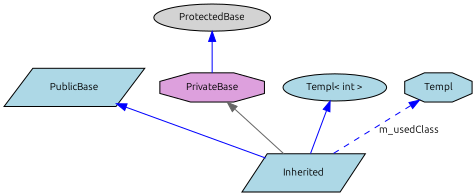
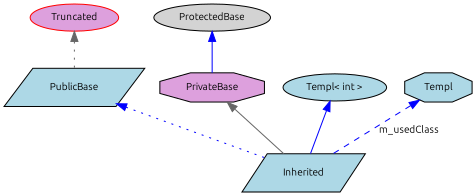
none -> (74, 18)
(196, 133) -> (196, 133)
